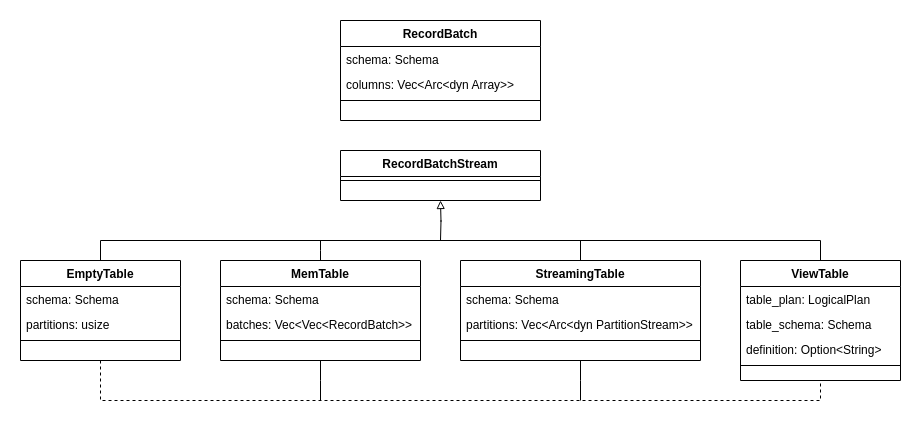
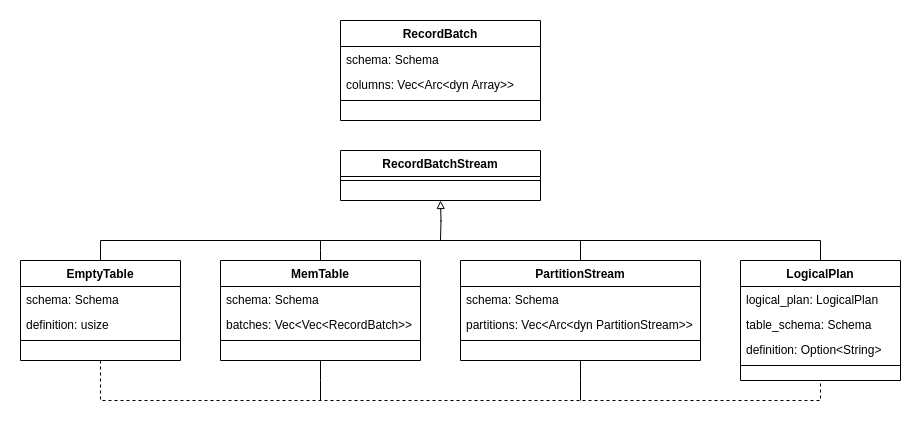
(580, 274) -> (580, 274)
(820, 274) -> (820, 274)
(812, 300) -> (816, 300)
(75, 325) -> (74, 325)
